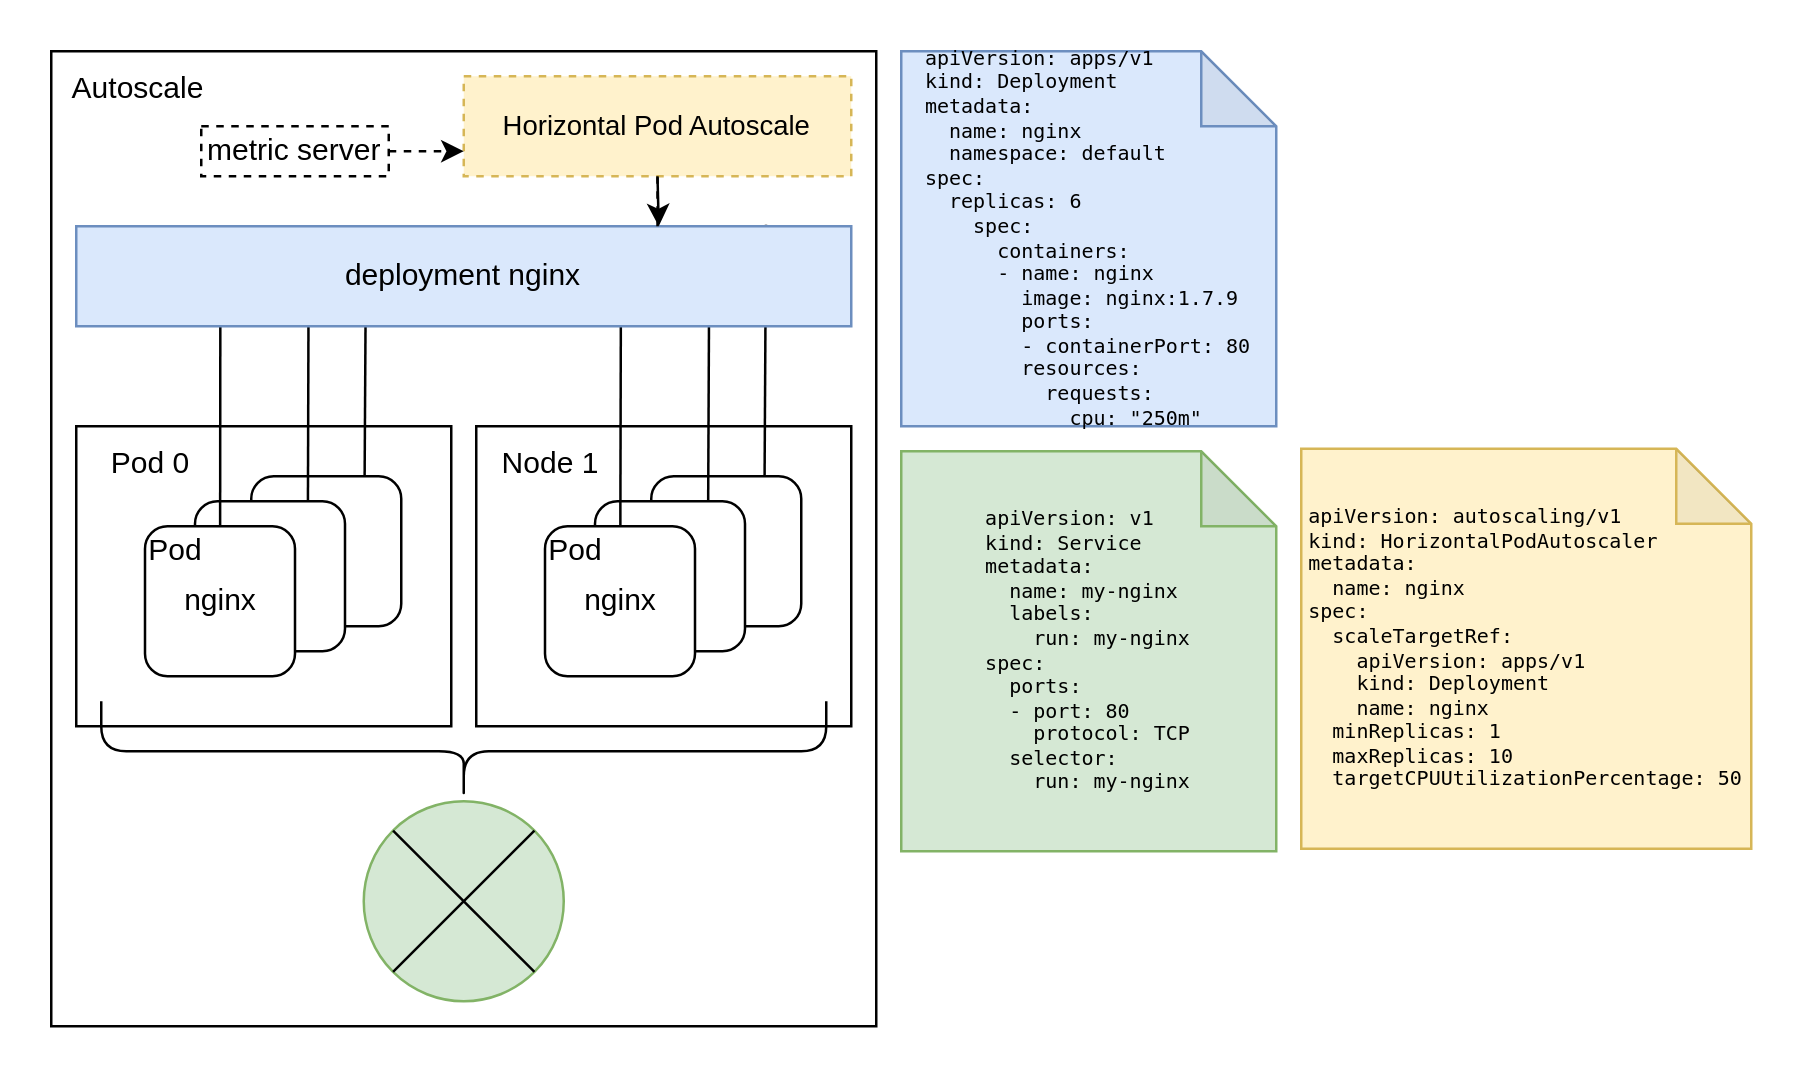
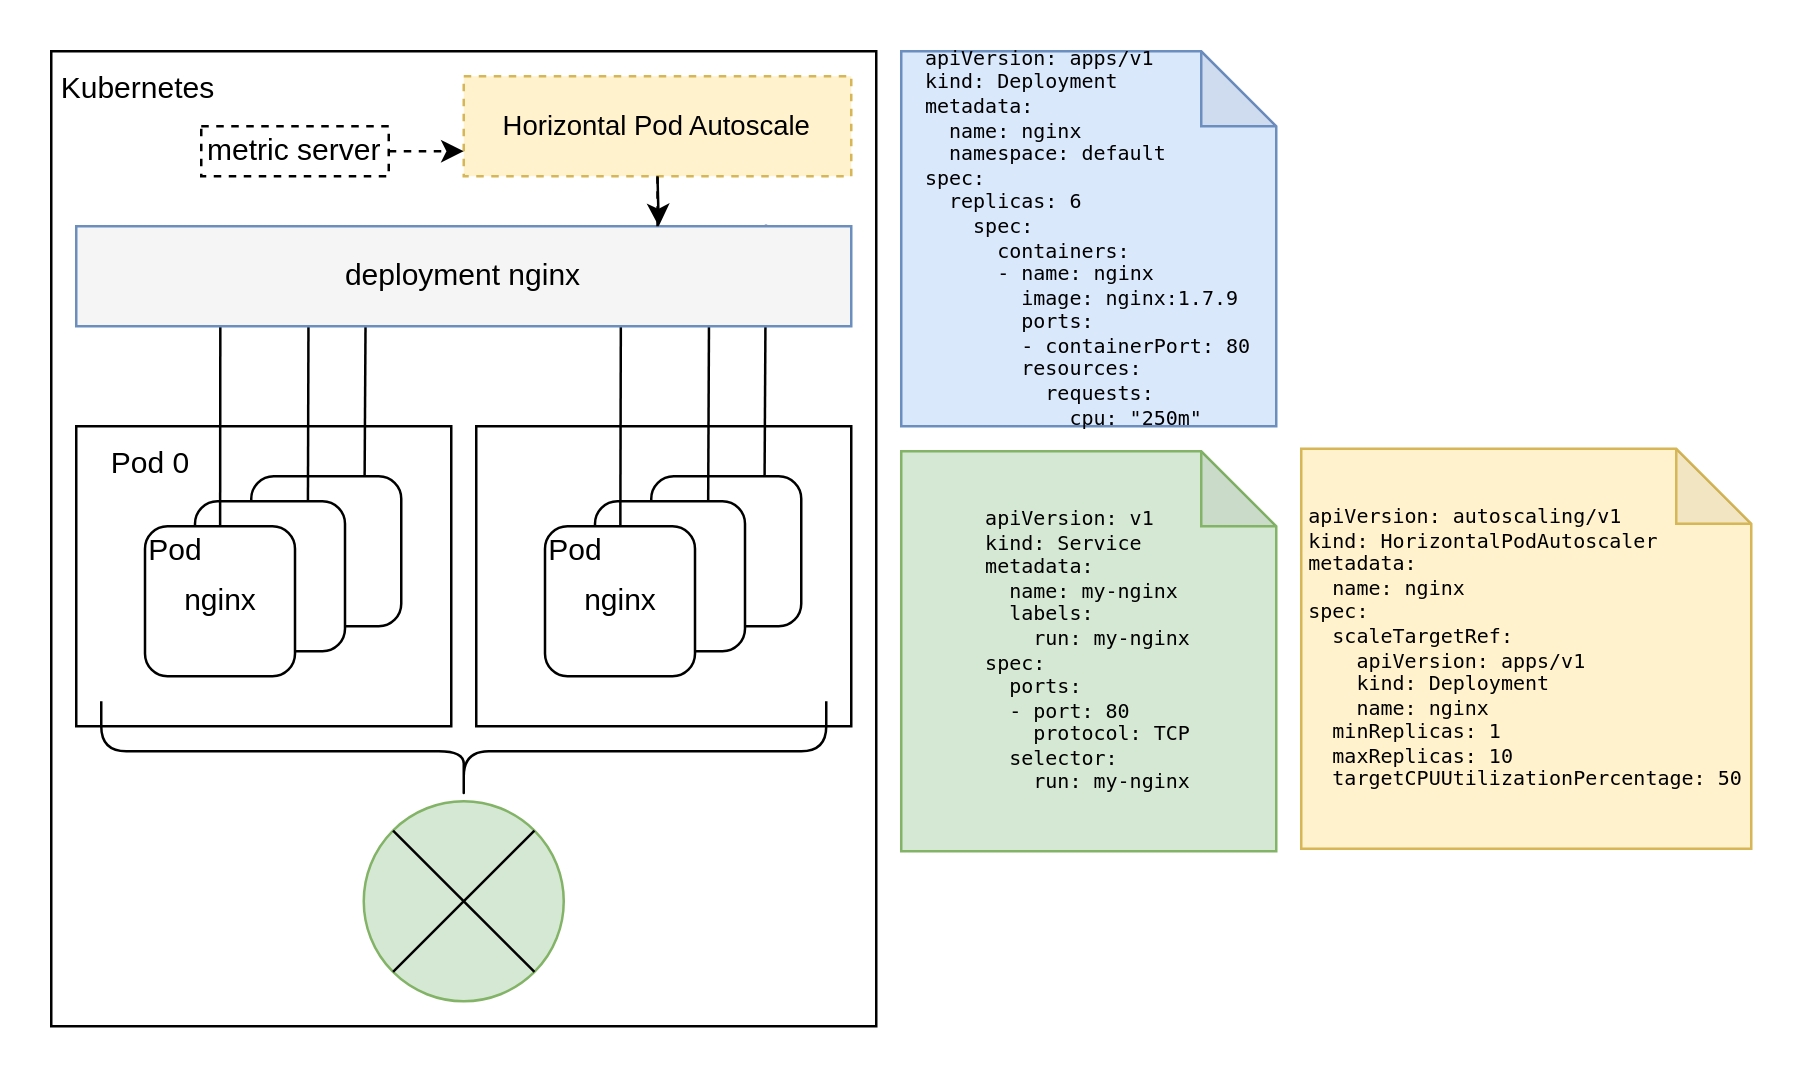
(139, 89) -> (139, 89)
(464, 276) -> (464, 276)
(551, 464) -> none
